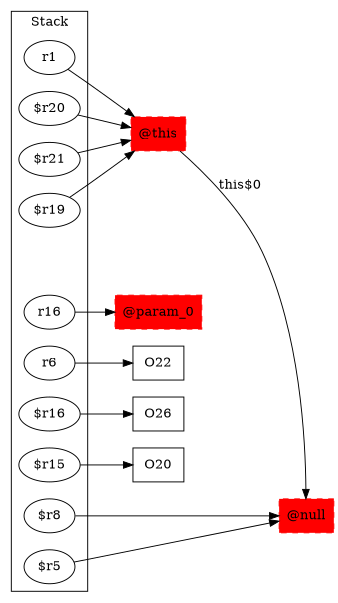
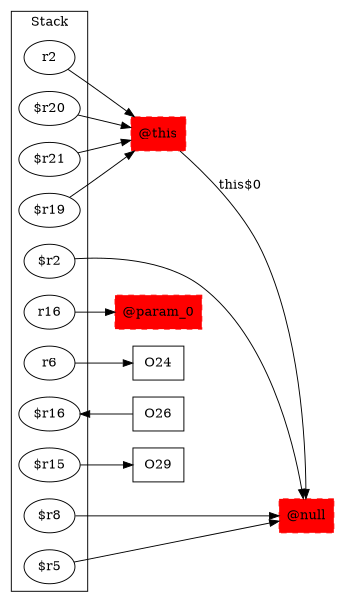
(50, 58) -> (50, 58)
none -> (50, 261)
(158, 363) -> (158, 363)
(102, 414) -> (111, 414)
(158, 465) -> (158, 465)
